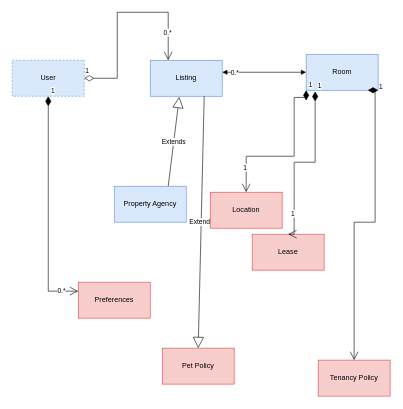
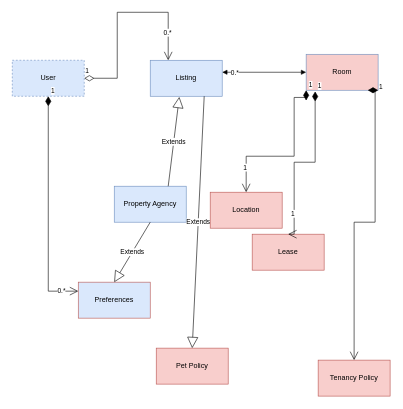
(342, 72) -> (342, 72)
none -> (135, 247)
(114, 300) -> (114, 300)
(198, 366) -> (192, 366)
